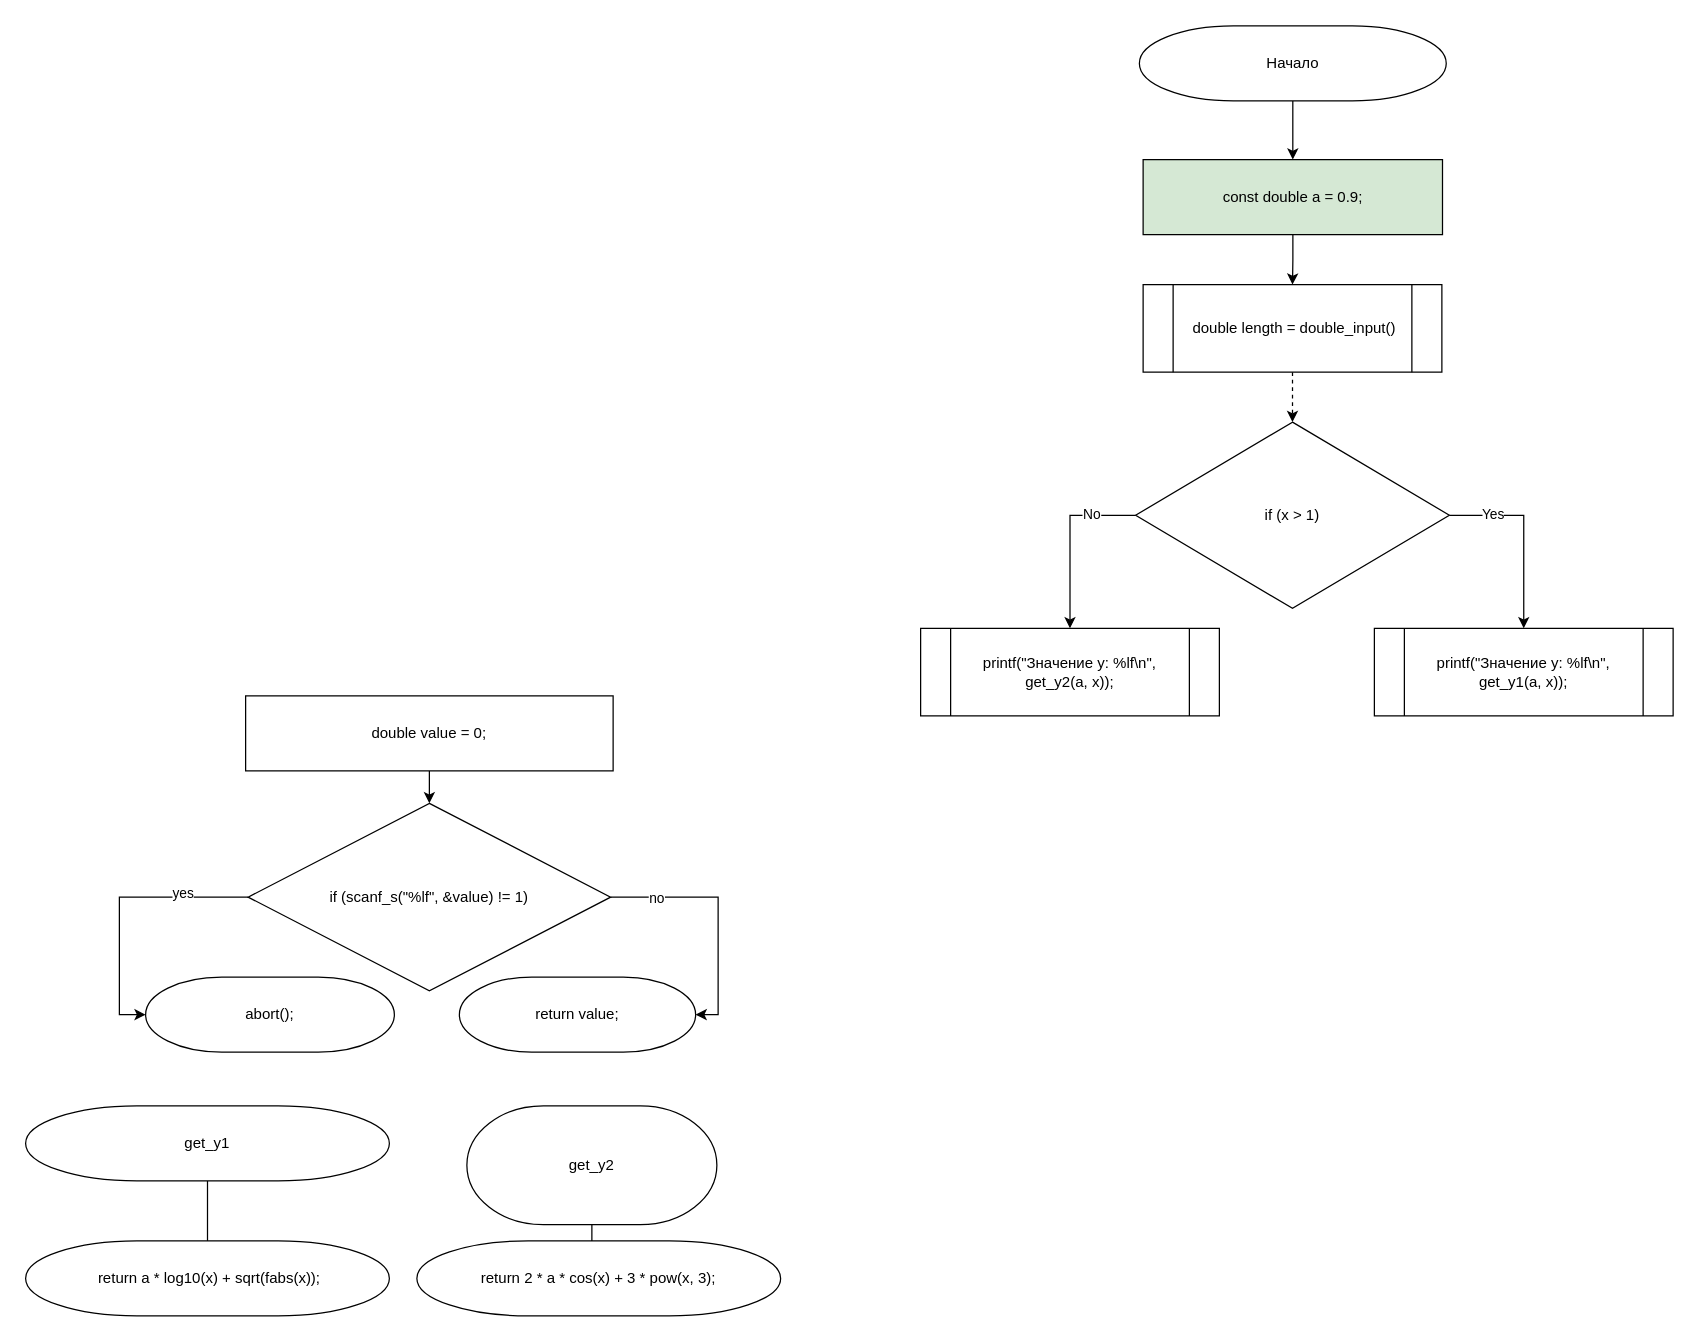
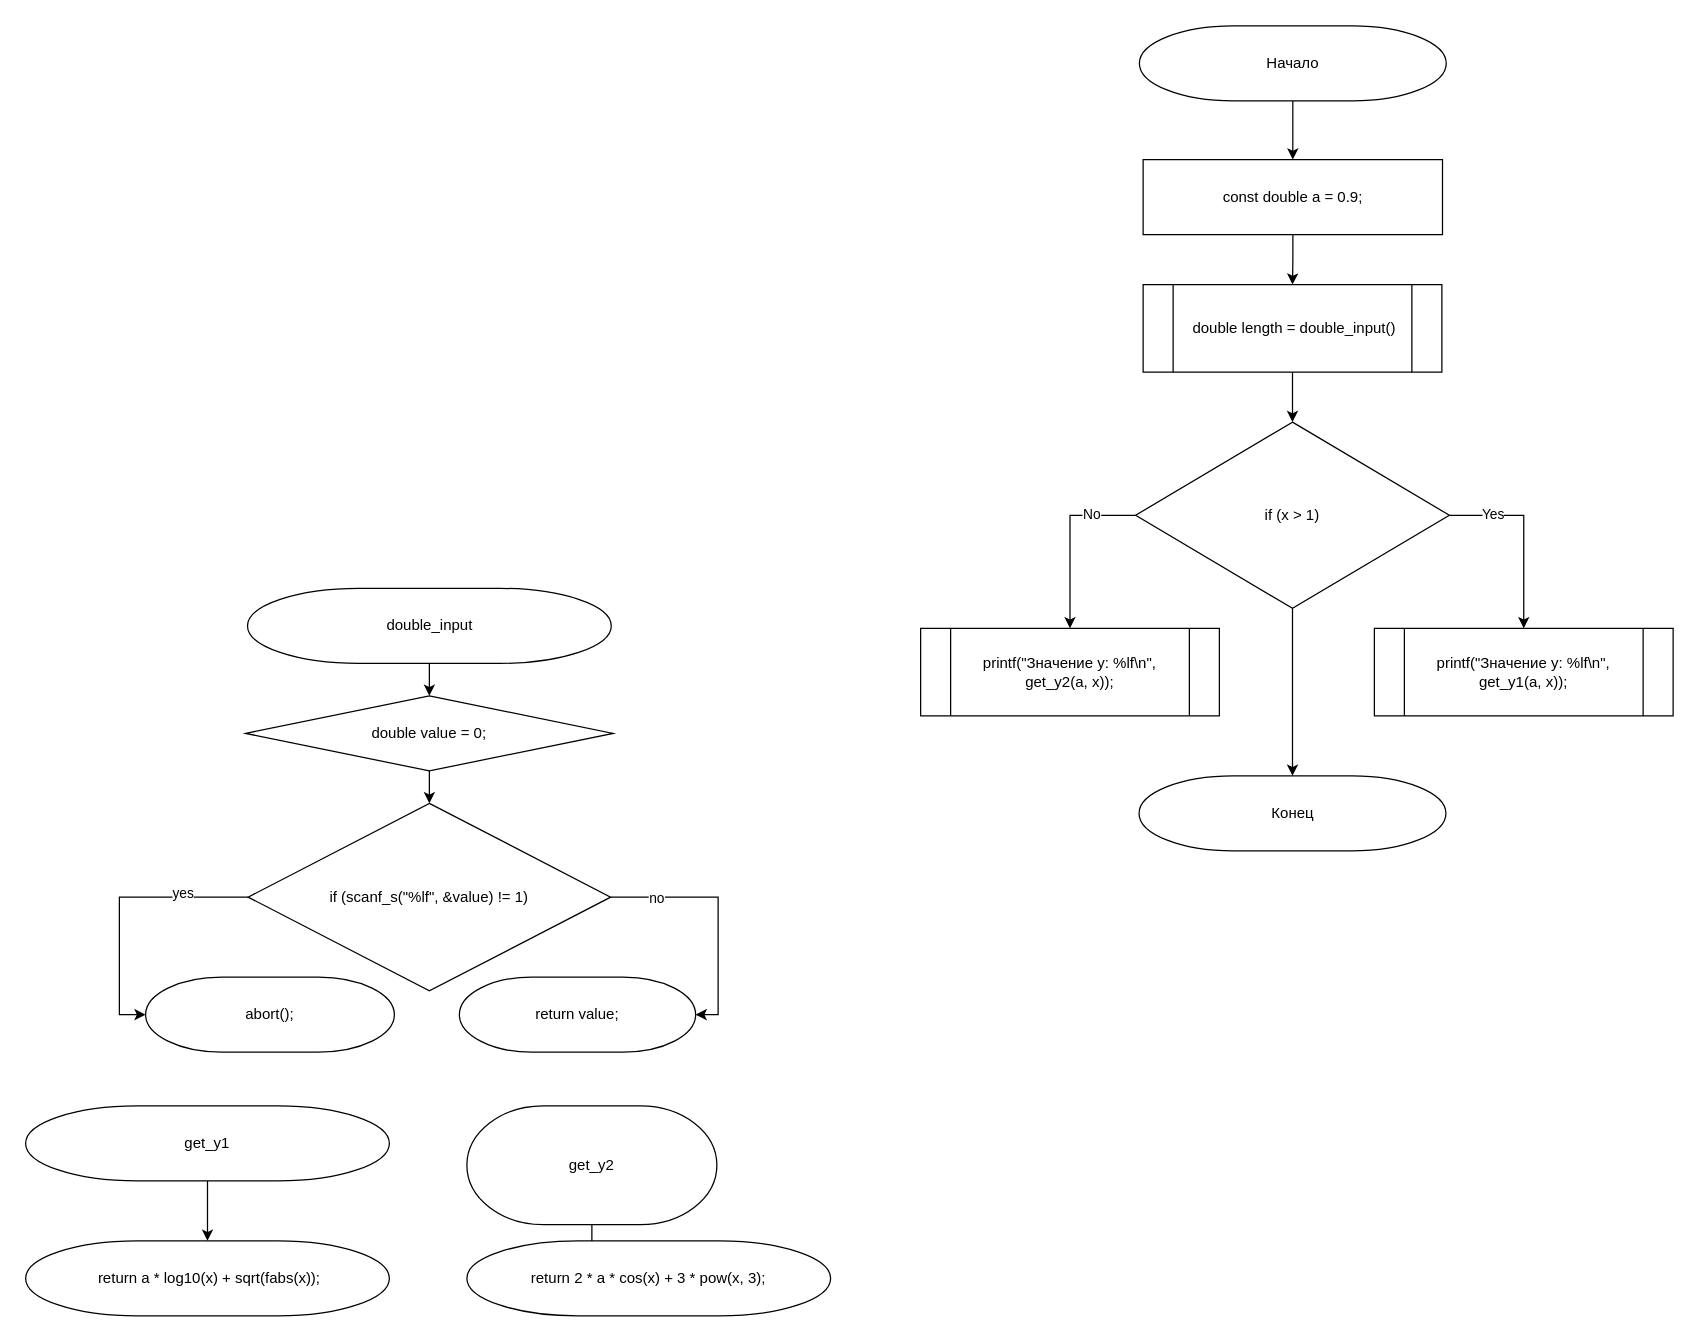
(1293, 197) -> (1293, 197)
(1293, 392) -> (1293, 392)
none -> (429, 626)
none -> (429, 684)
none -> (1293, 687)
(429, 733) -> (429, 733)
none -> (1293, 813)
(208, 1234) -> (208, 1231)
(599, 1278) -> (649, 1278)
